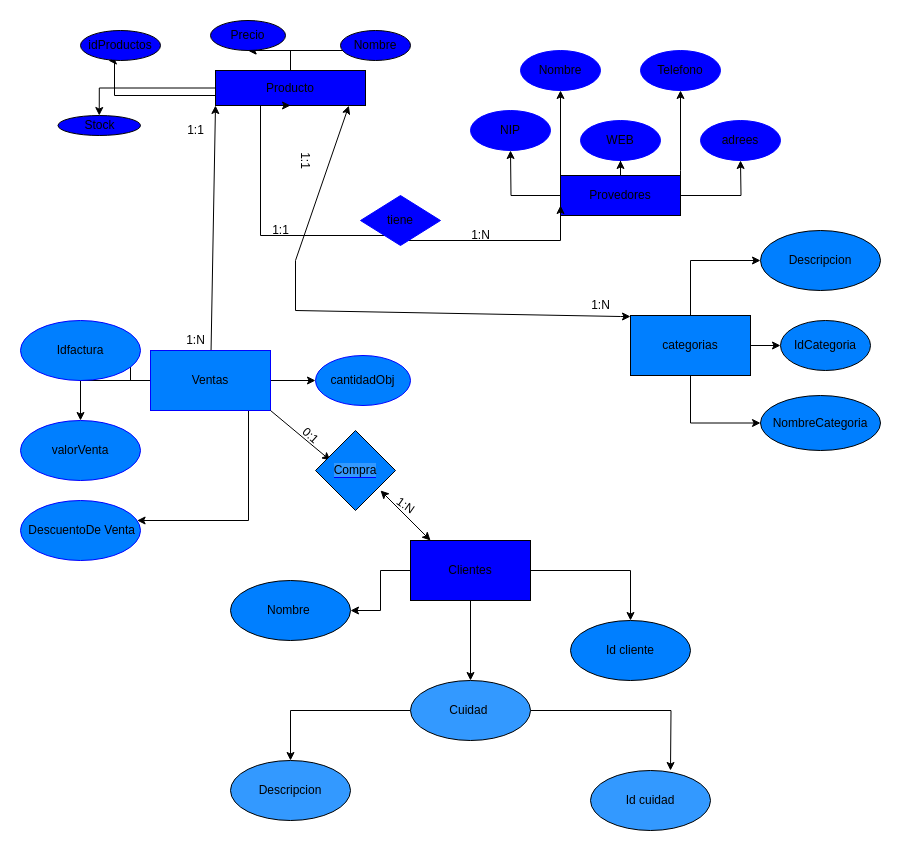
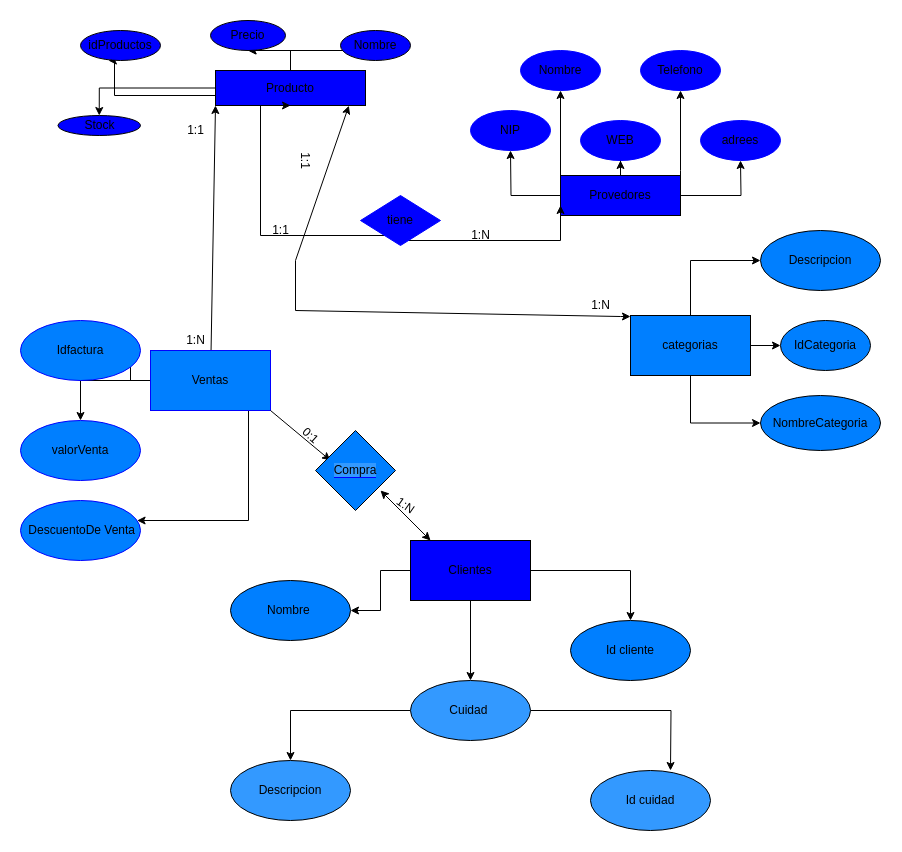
(290, 381) -> none
(363, 381) -> none
